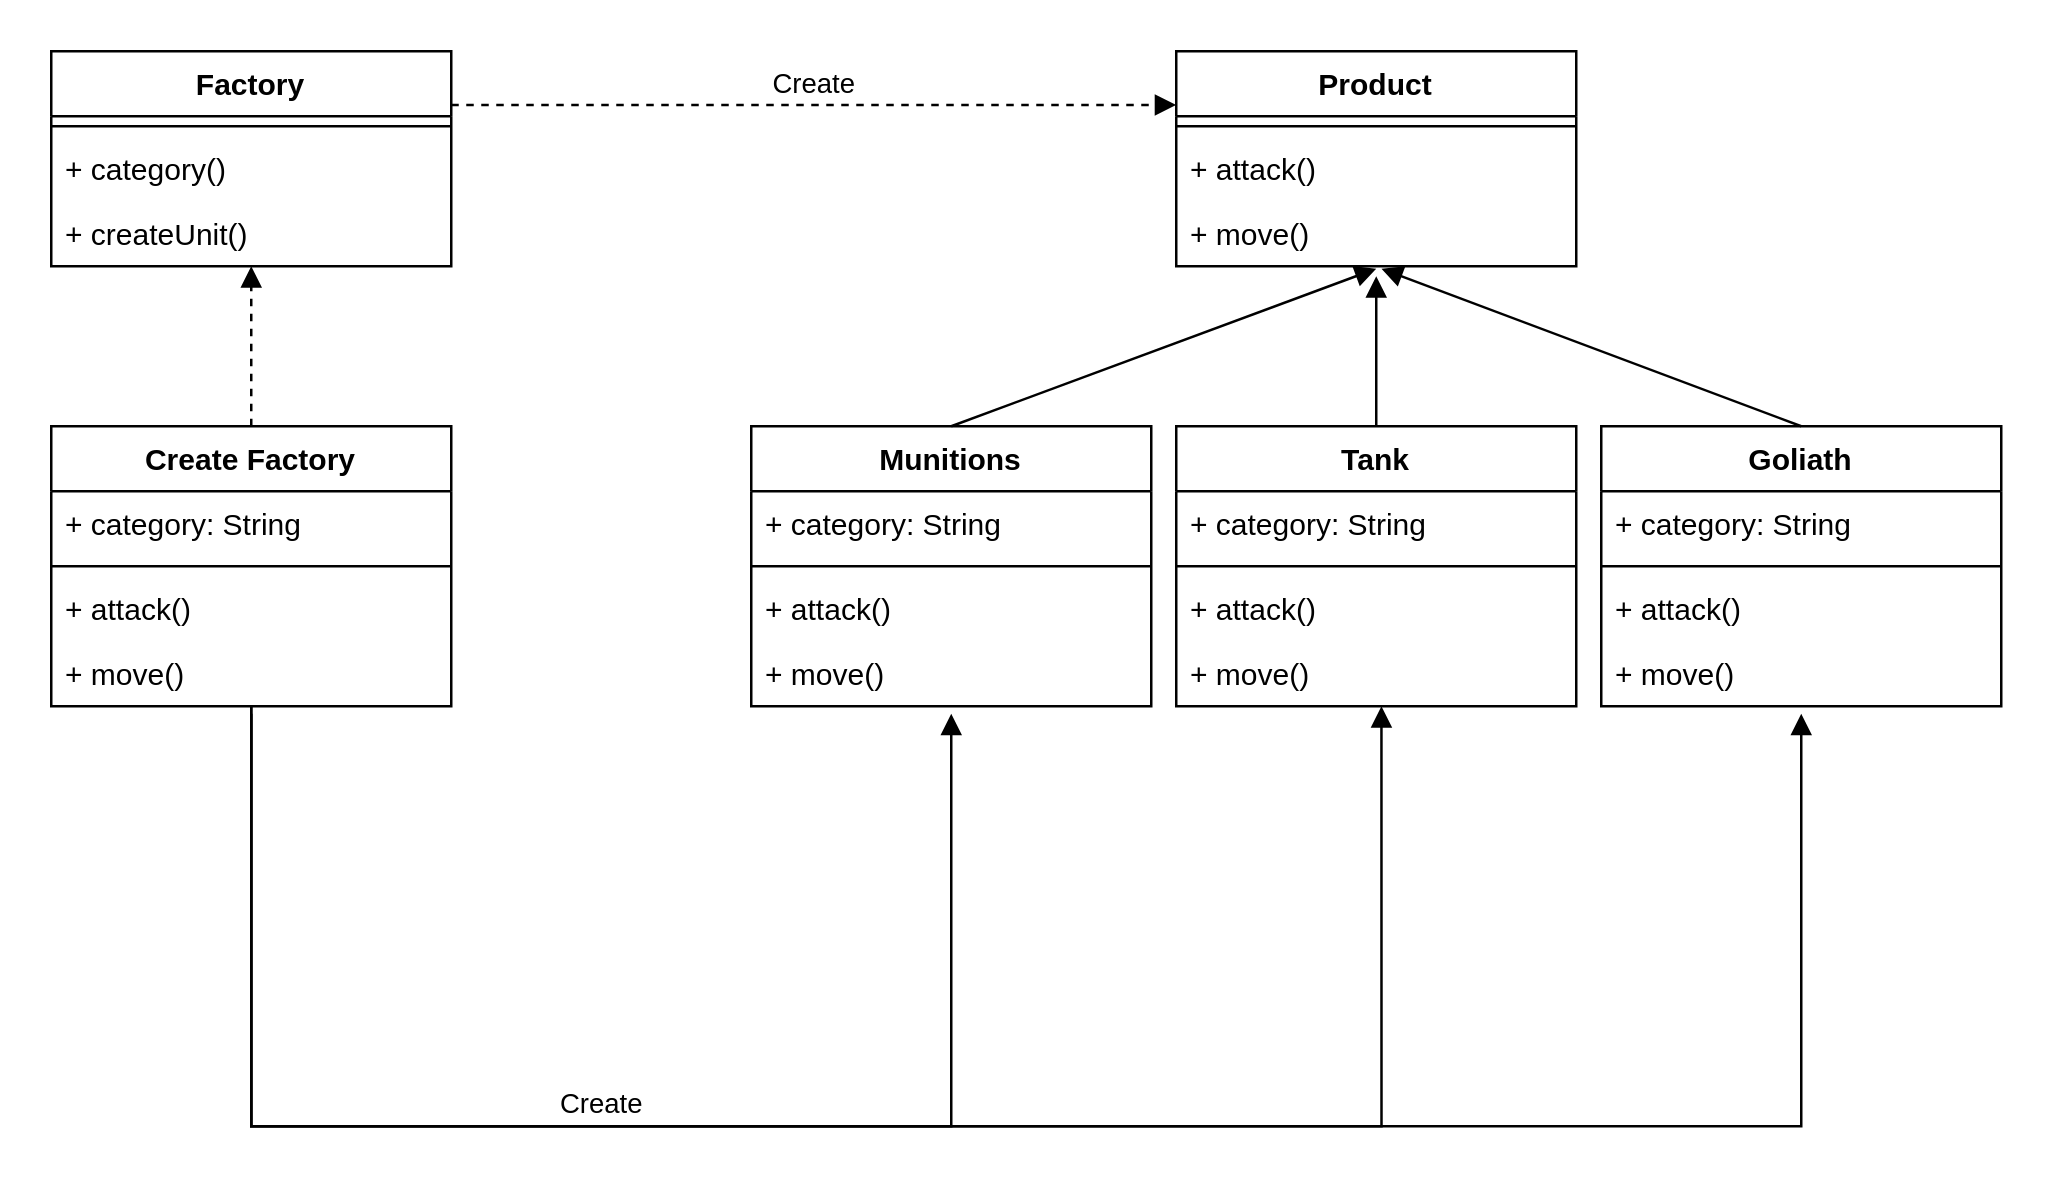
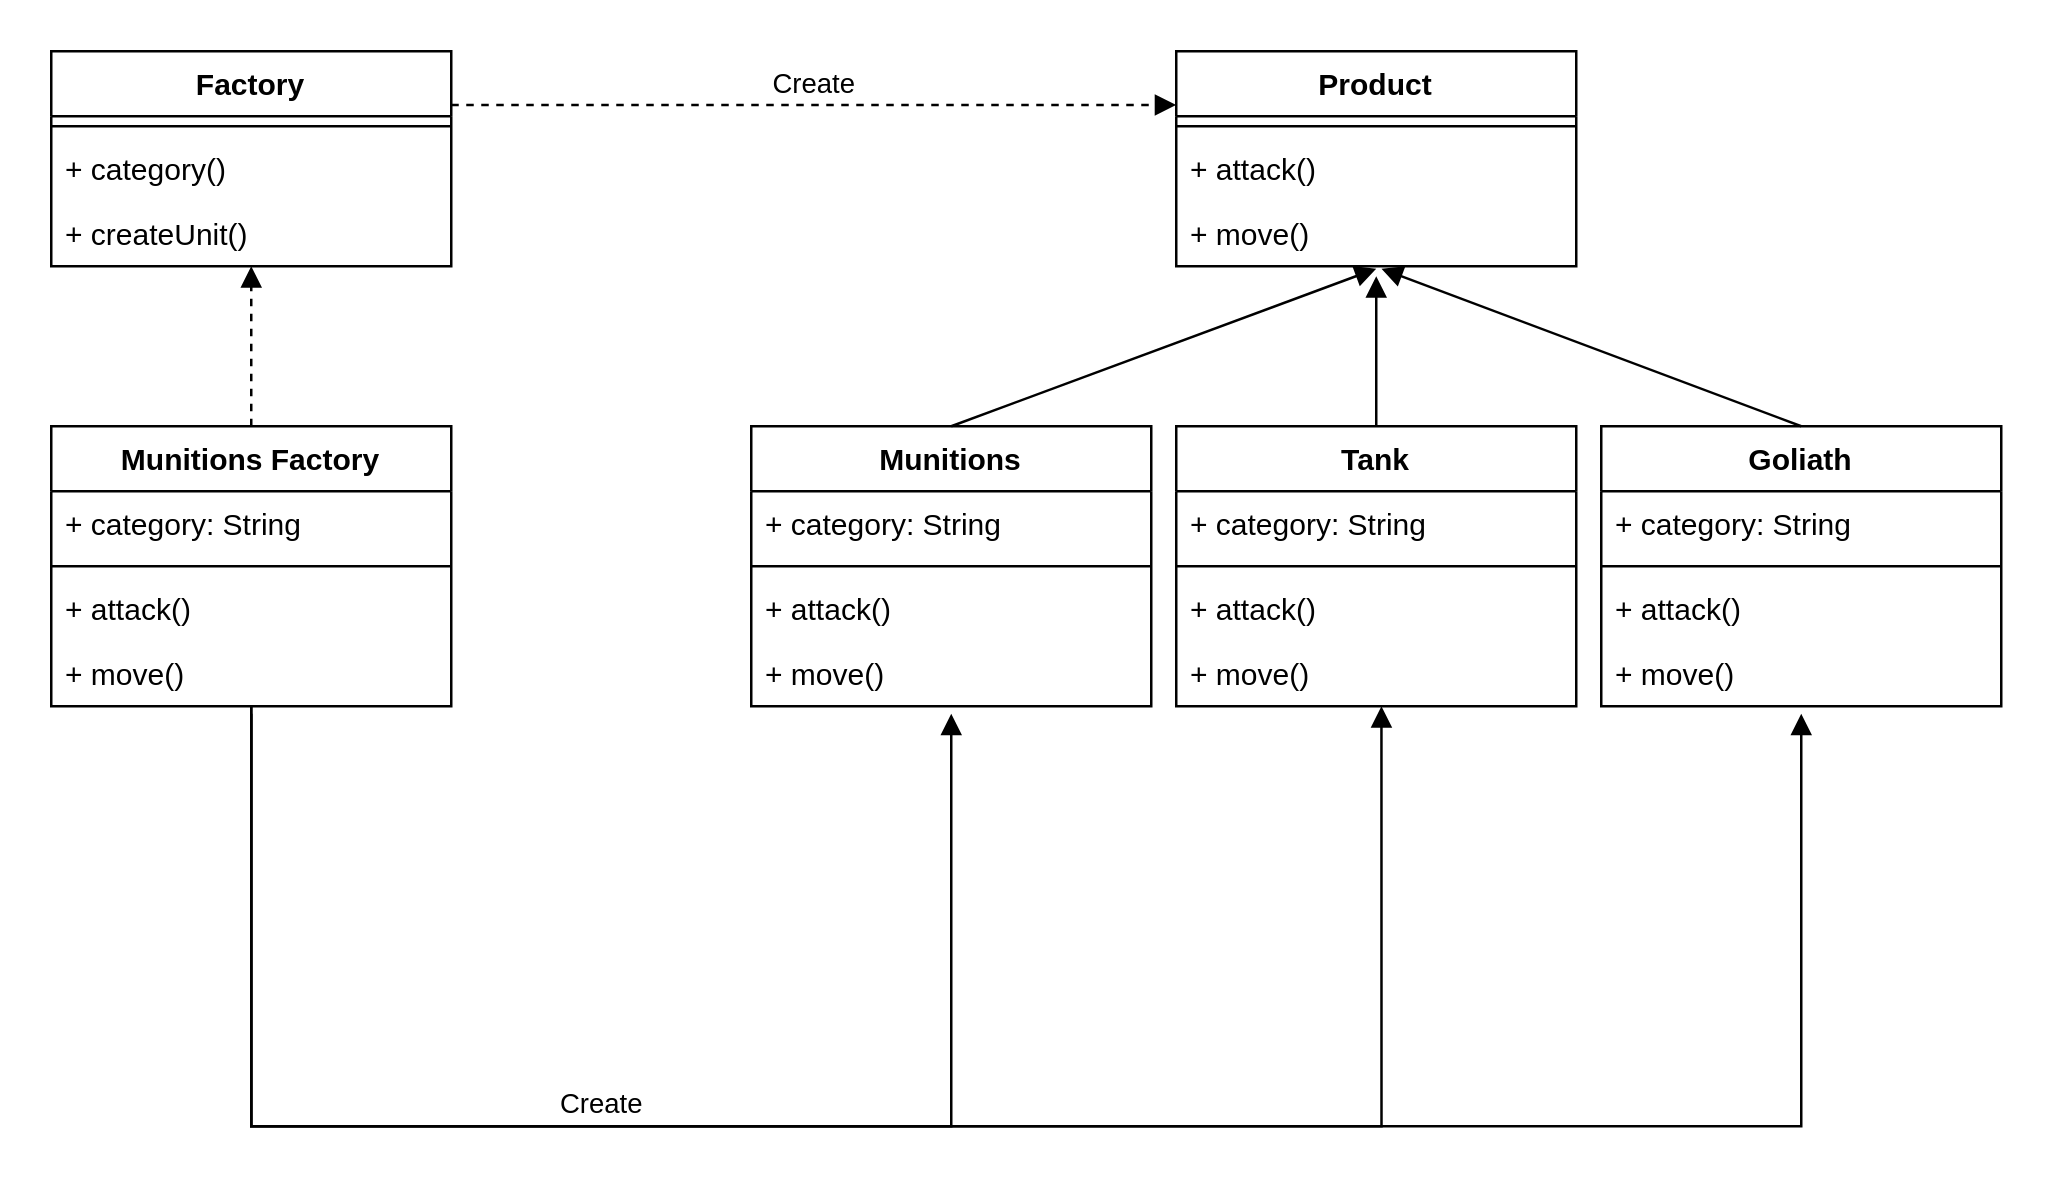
(250, 460) -> (250, 460)
